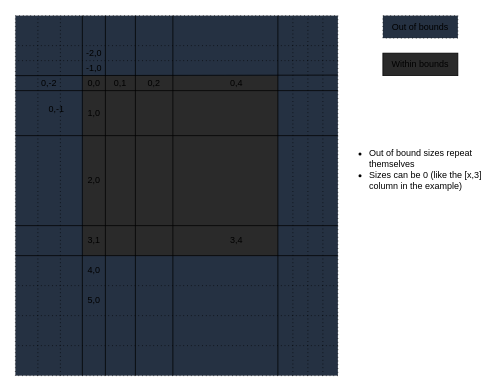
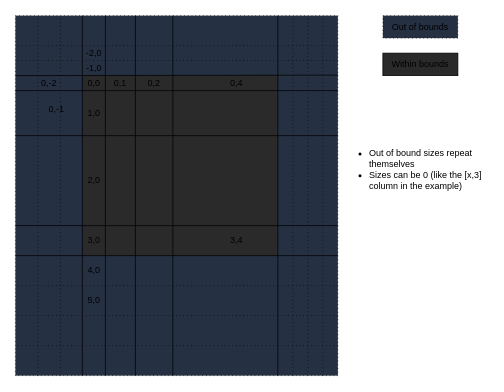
(94, 240) -> (94, 240)
